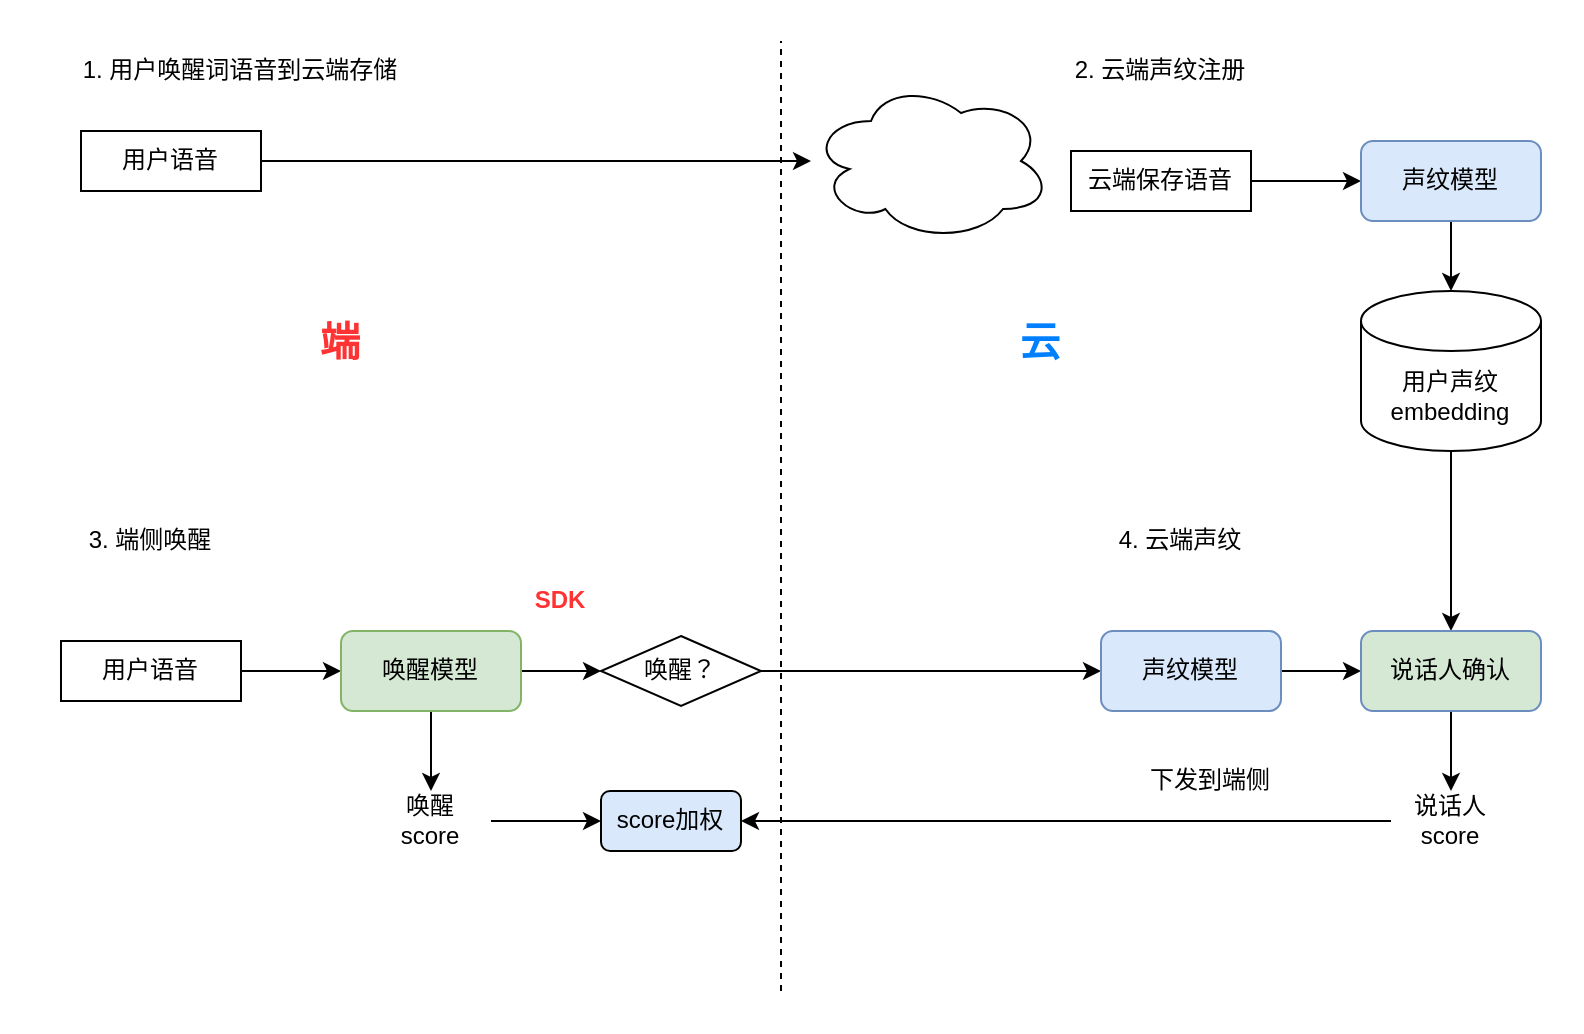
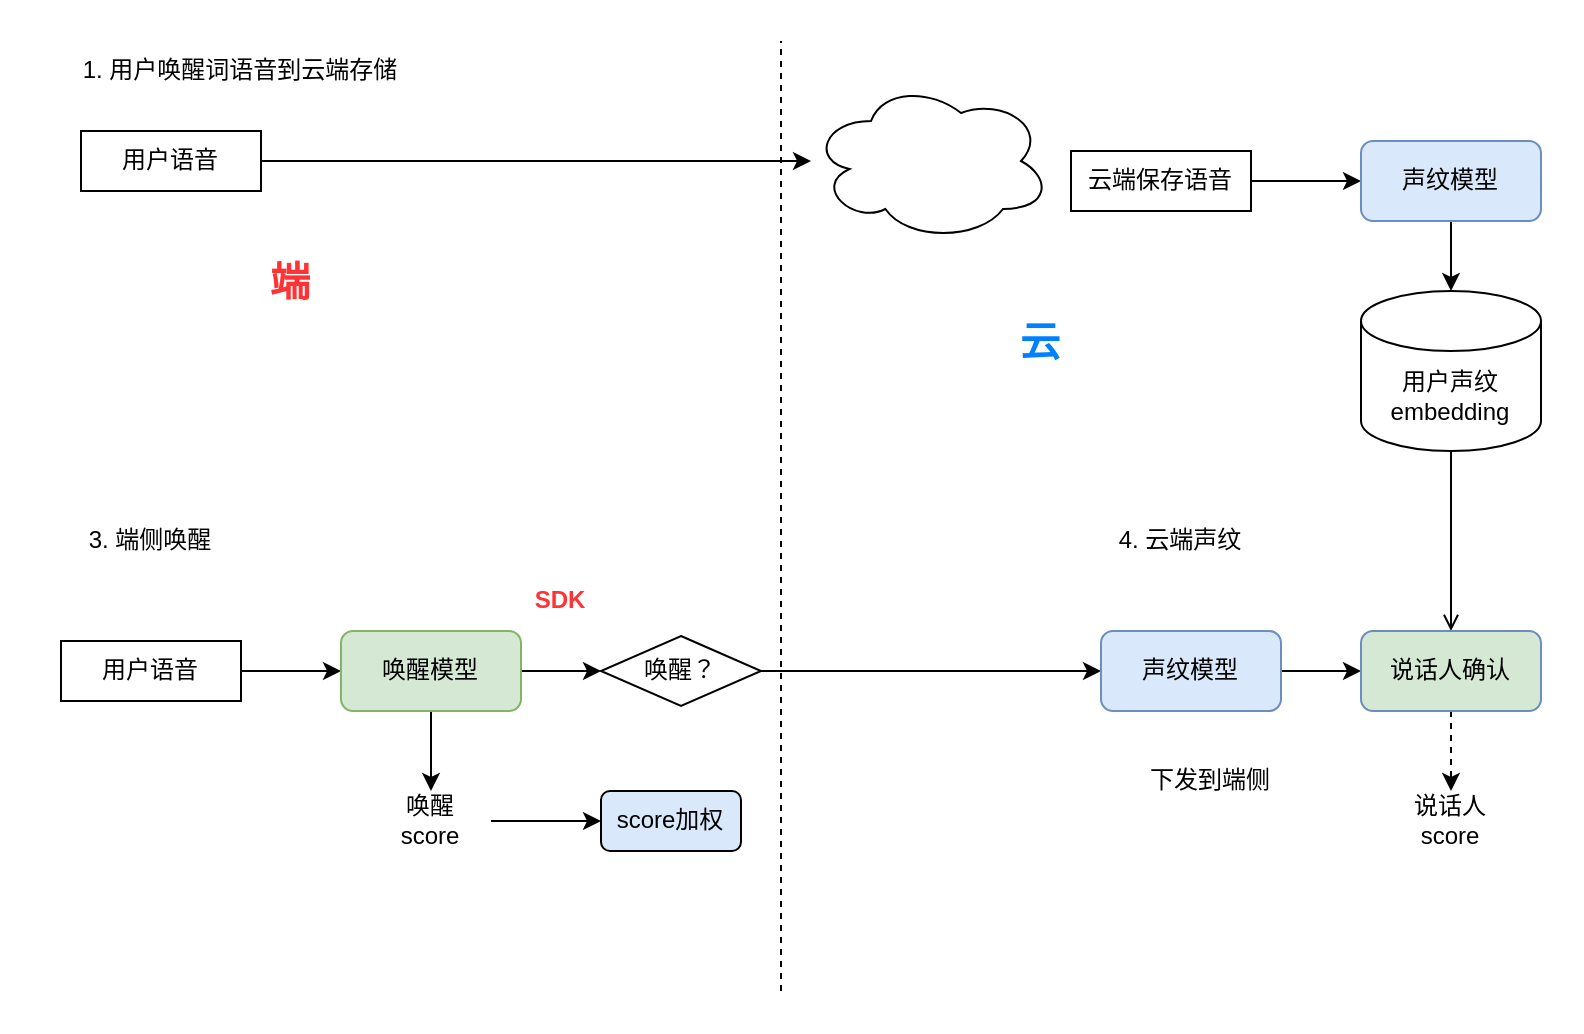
(1161, 71) -> none
(341, 341) -> (291, 281)
(1451, 616) -> (1451, 618)
(1451, 743) -> (1451, 743)
(1073, 821) -> none
